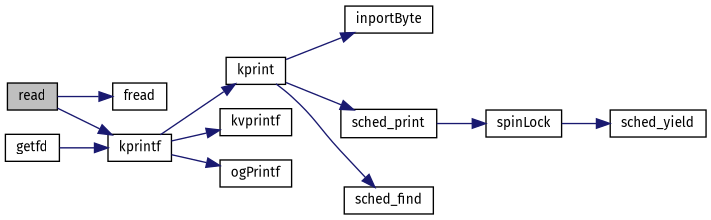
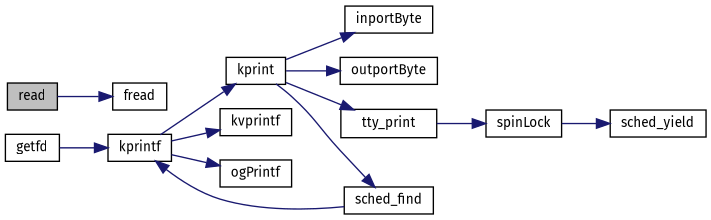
none -> (389, 71)
(79, 119) -> (251, 206)
(389, 124) -> (389, 124)
